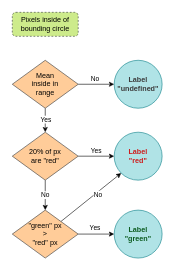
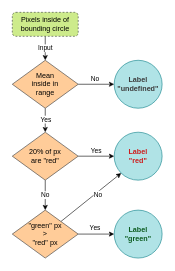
none -> (45, 50)
